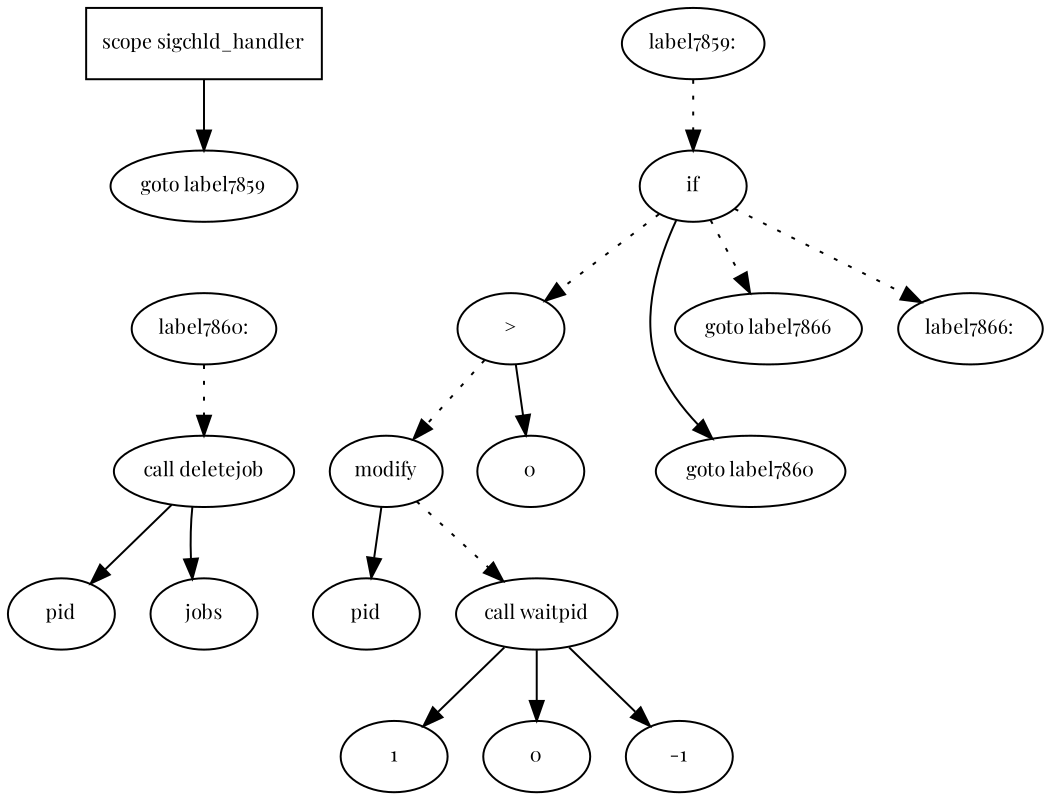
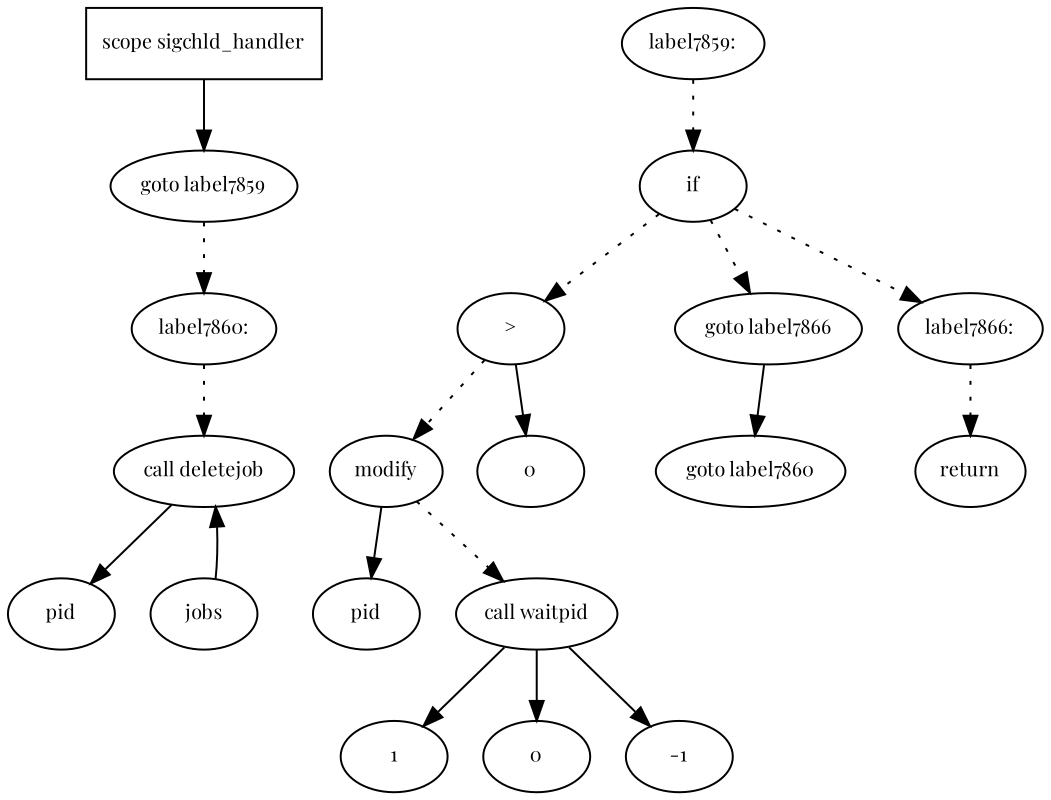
none -> (204, 248)
(650, 327) -> (761, 390)
none -> (970, 471)
(191, 533) -> (217, 553)
